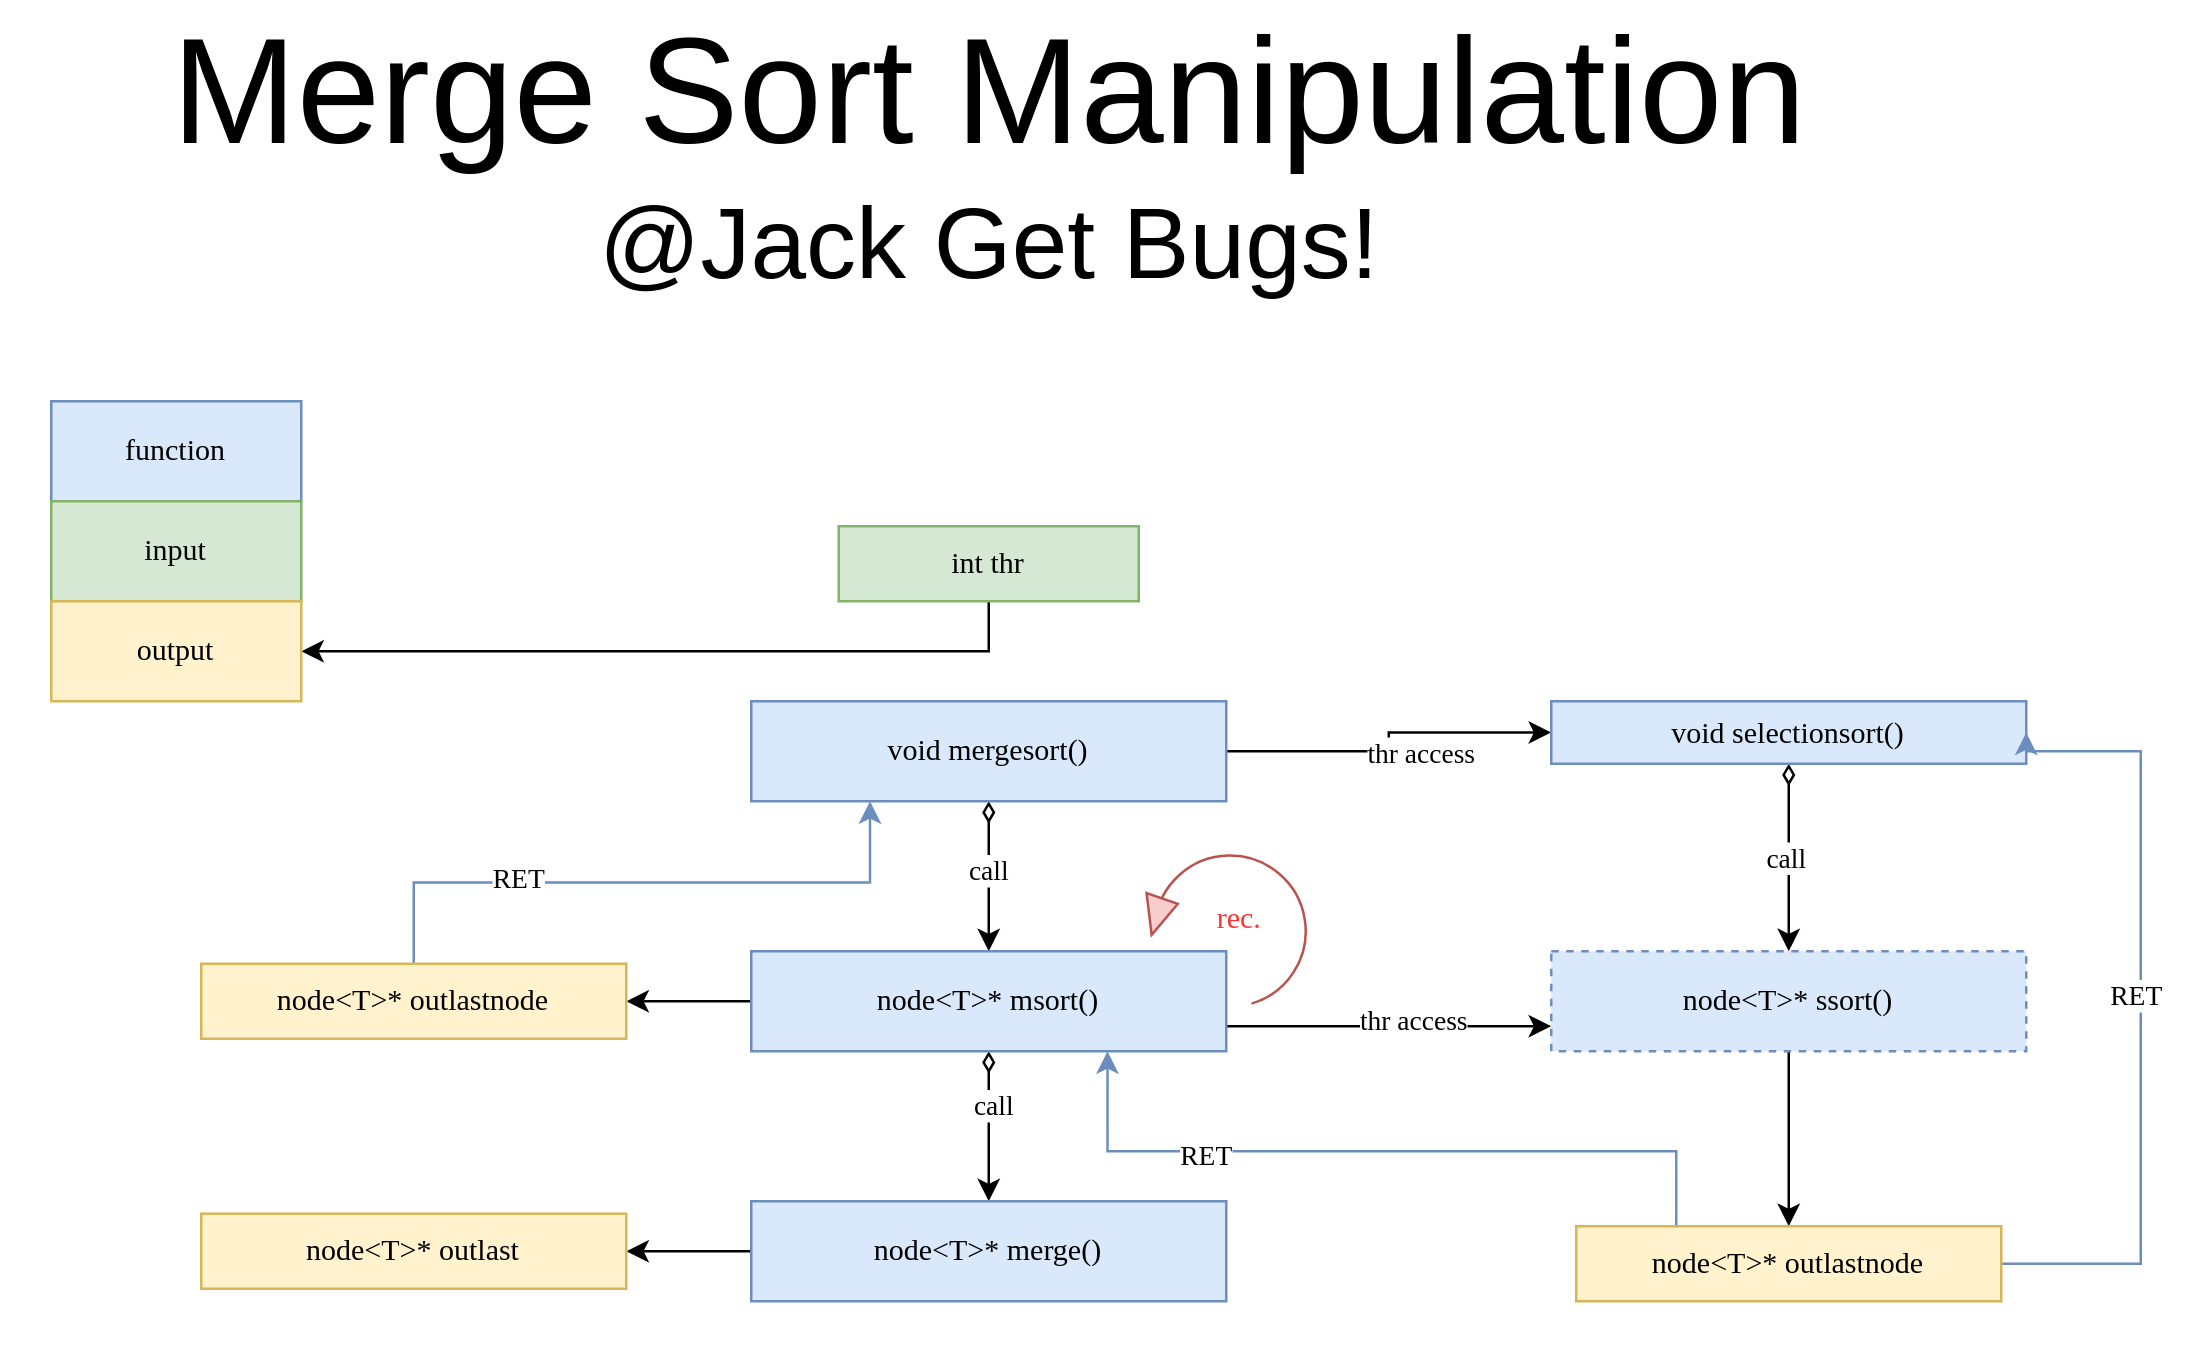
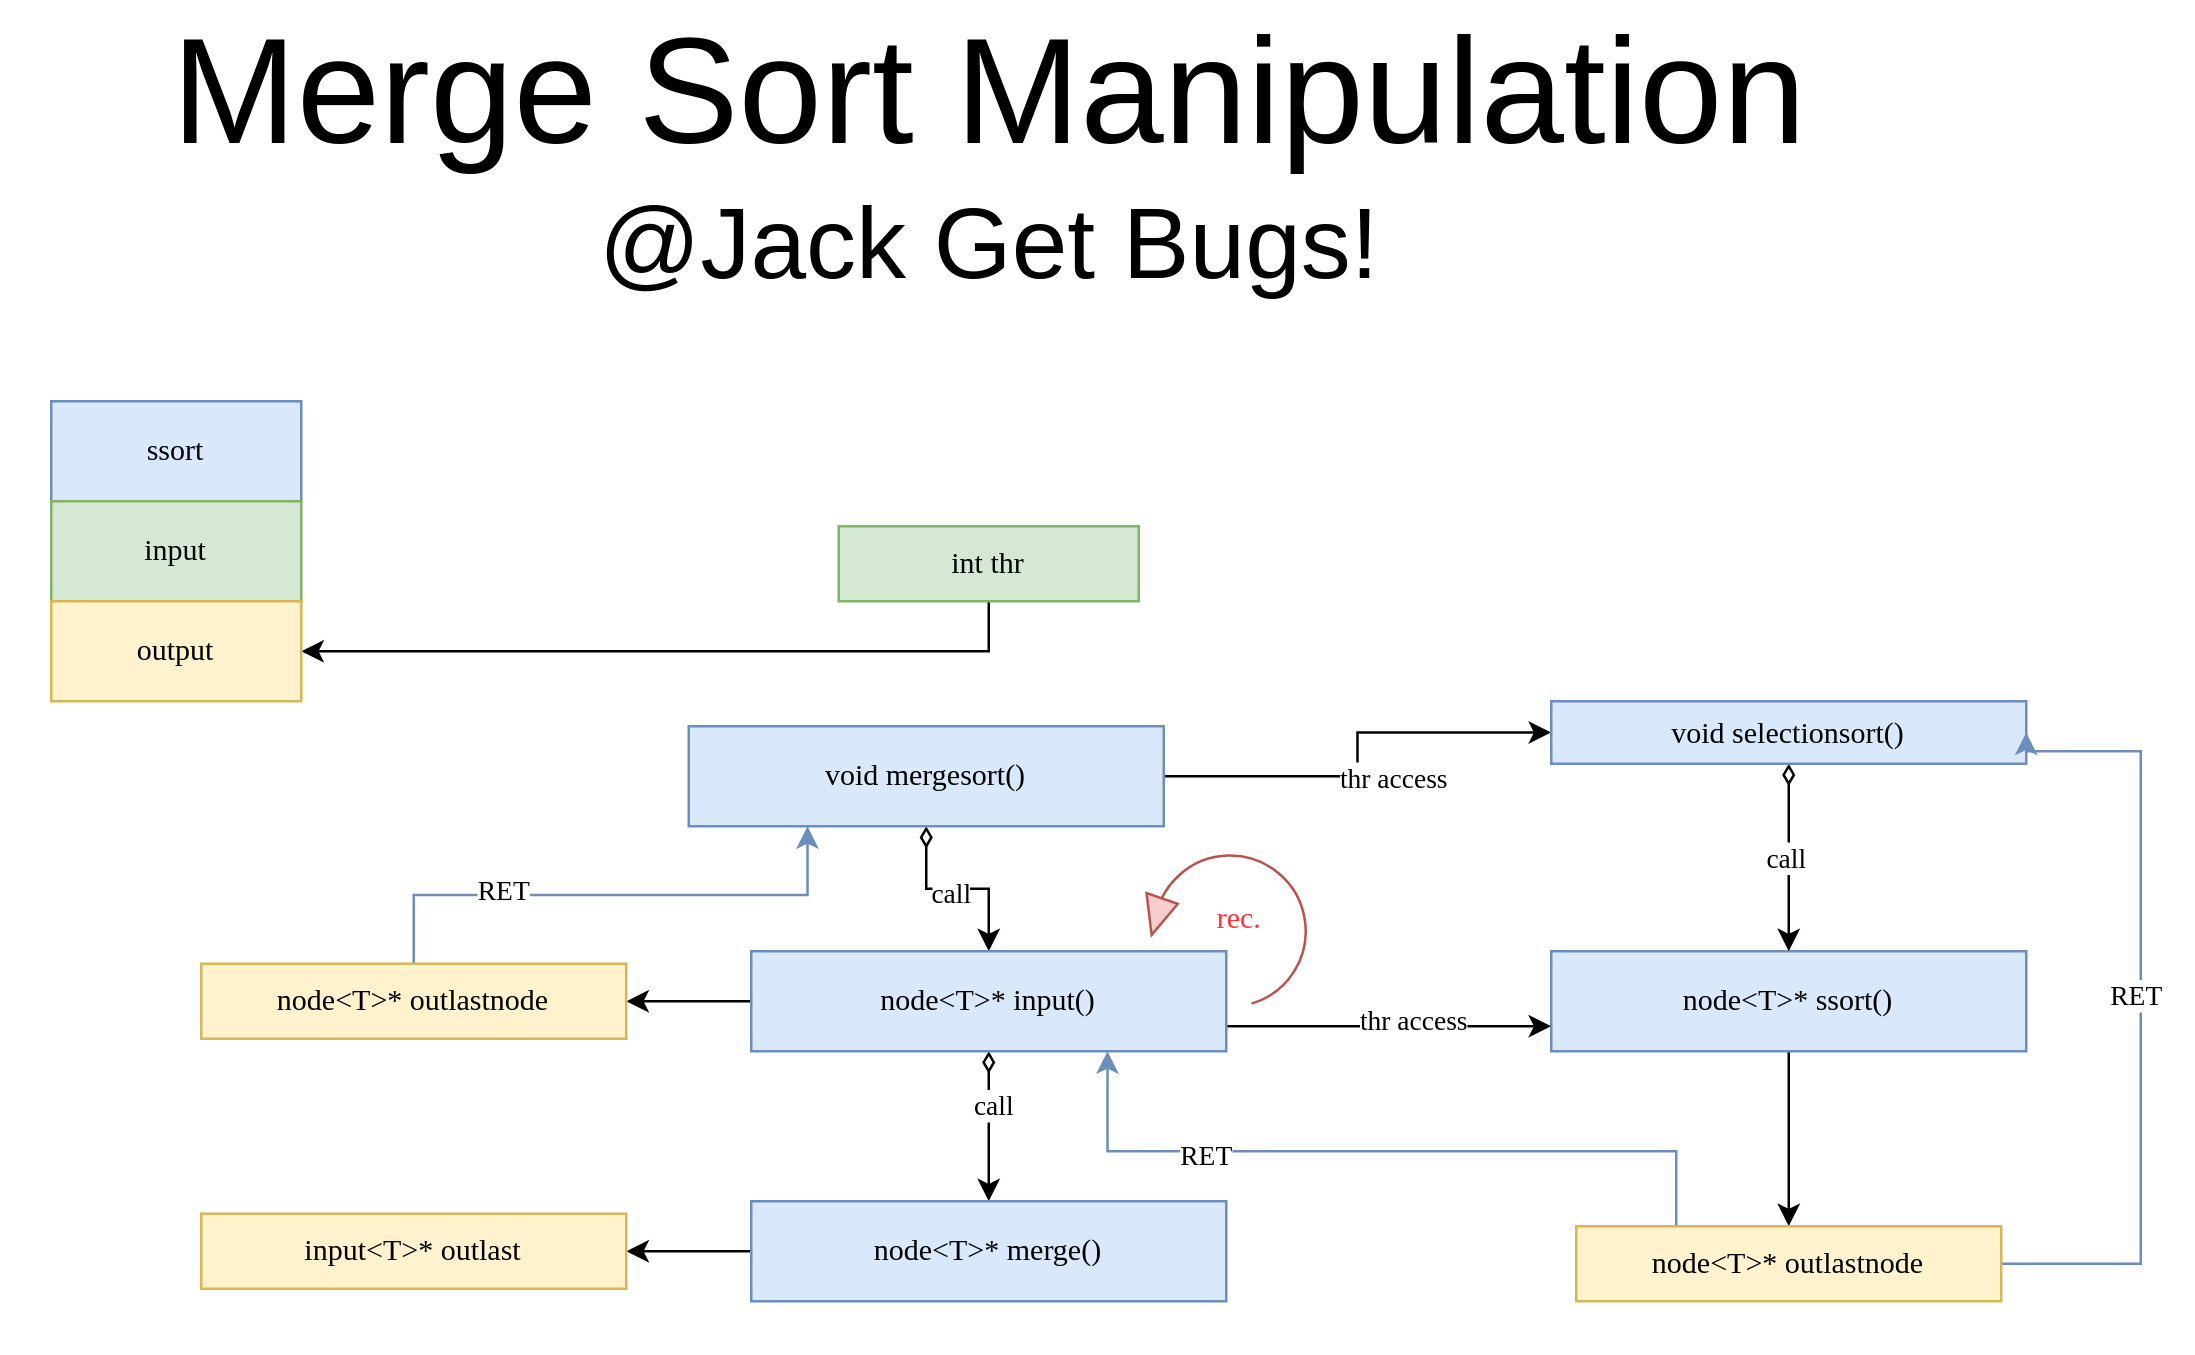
(176, 451) -> (176, 451)
(989, 751) -> (926, 776)
(989, 1001) -> (989, 1001)
(1789, 1001) -> (1789, 1001)
(414, 1251) -> (414, 1251)
